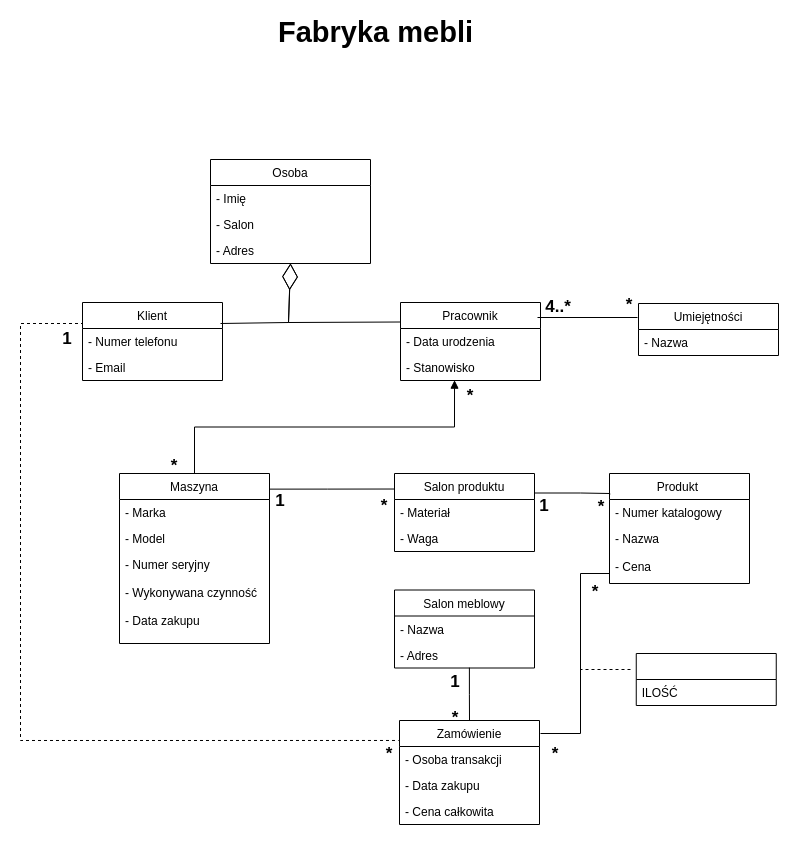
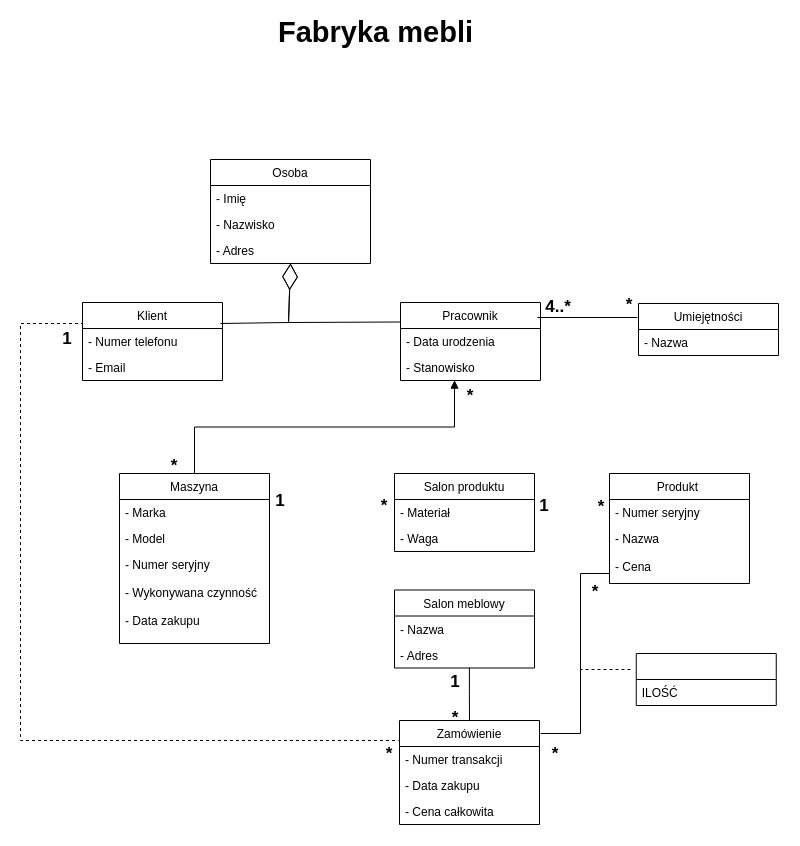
(236, 225) -> (246, 225)
(332, 489) -> none
(571, 493) -> none
(671, 513) -> (662, 513)
(461, 760) -> (461, 760)
